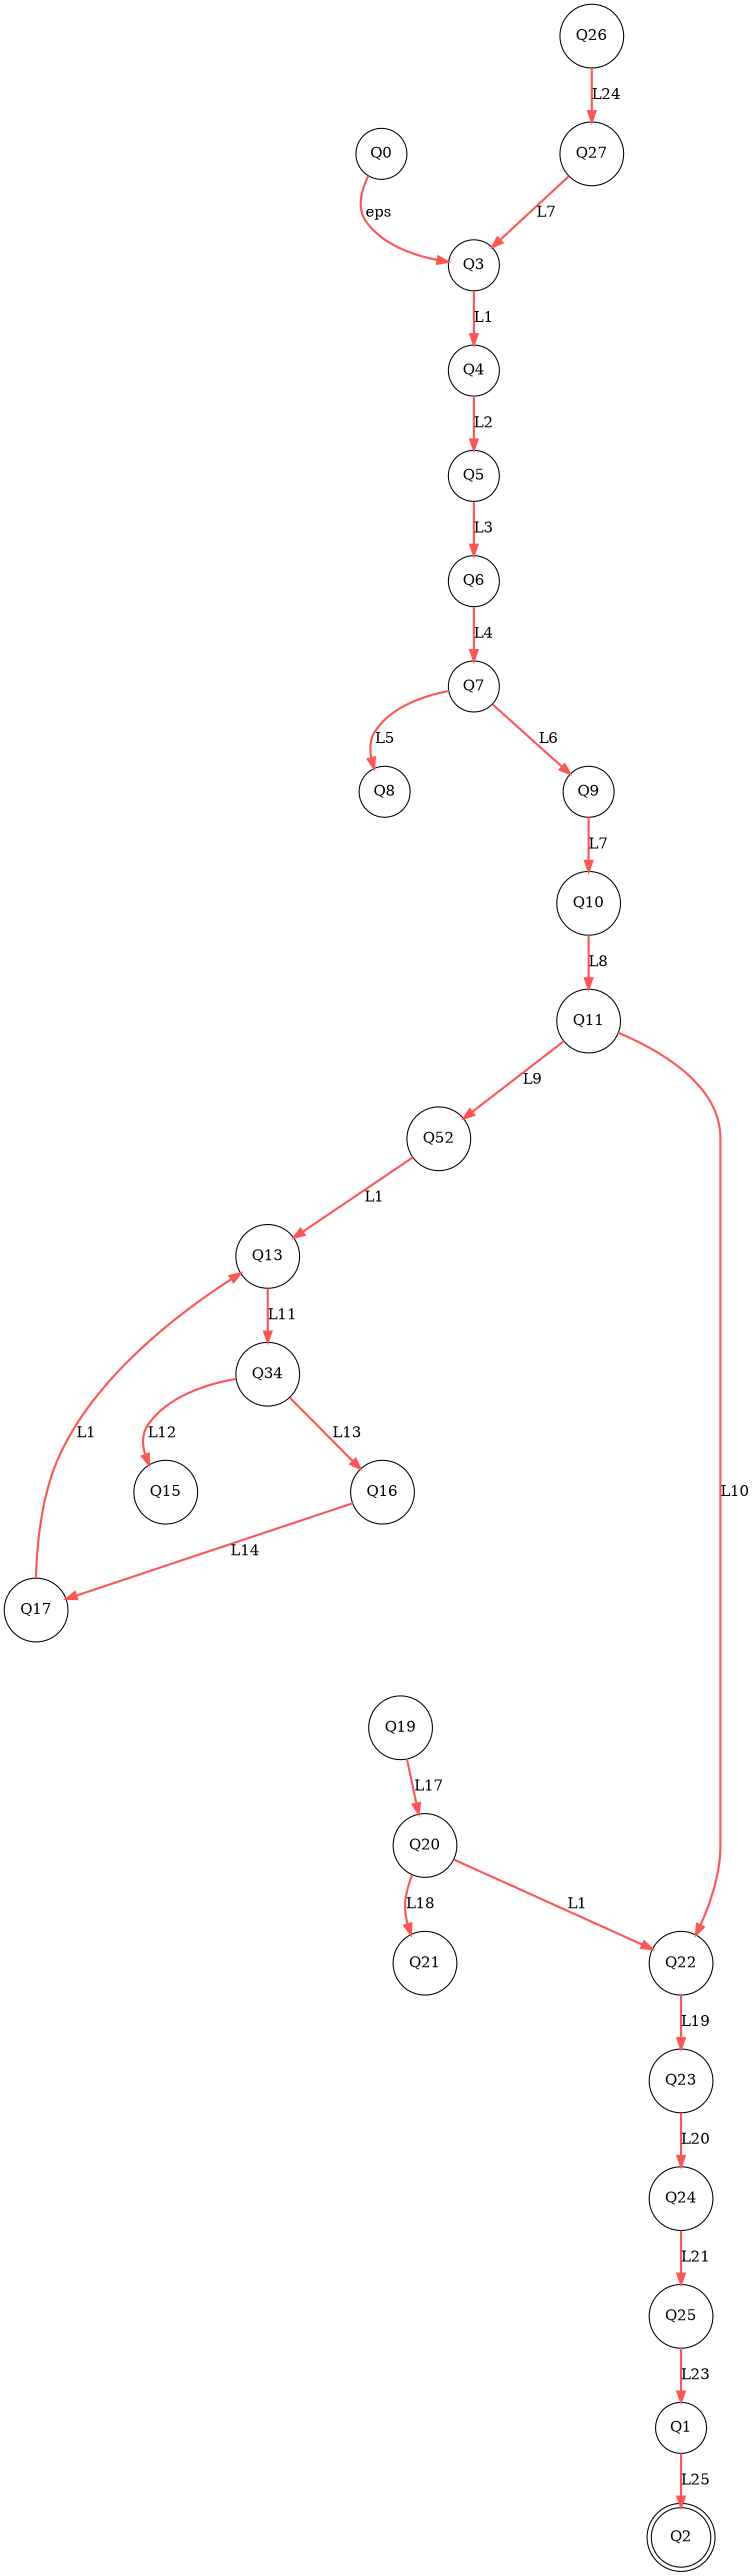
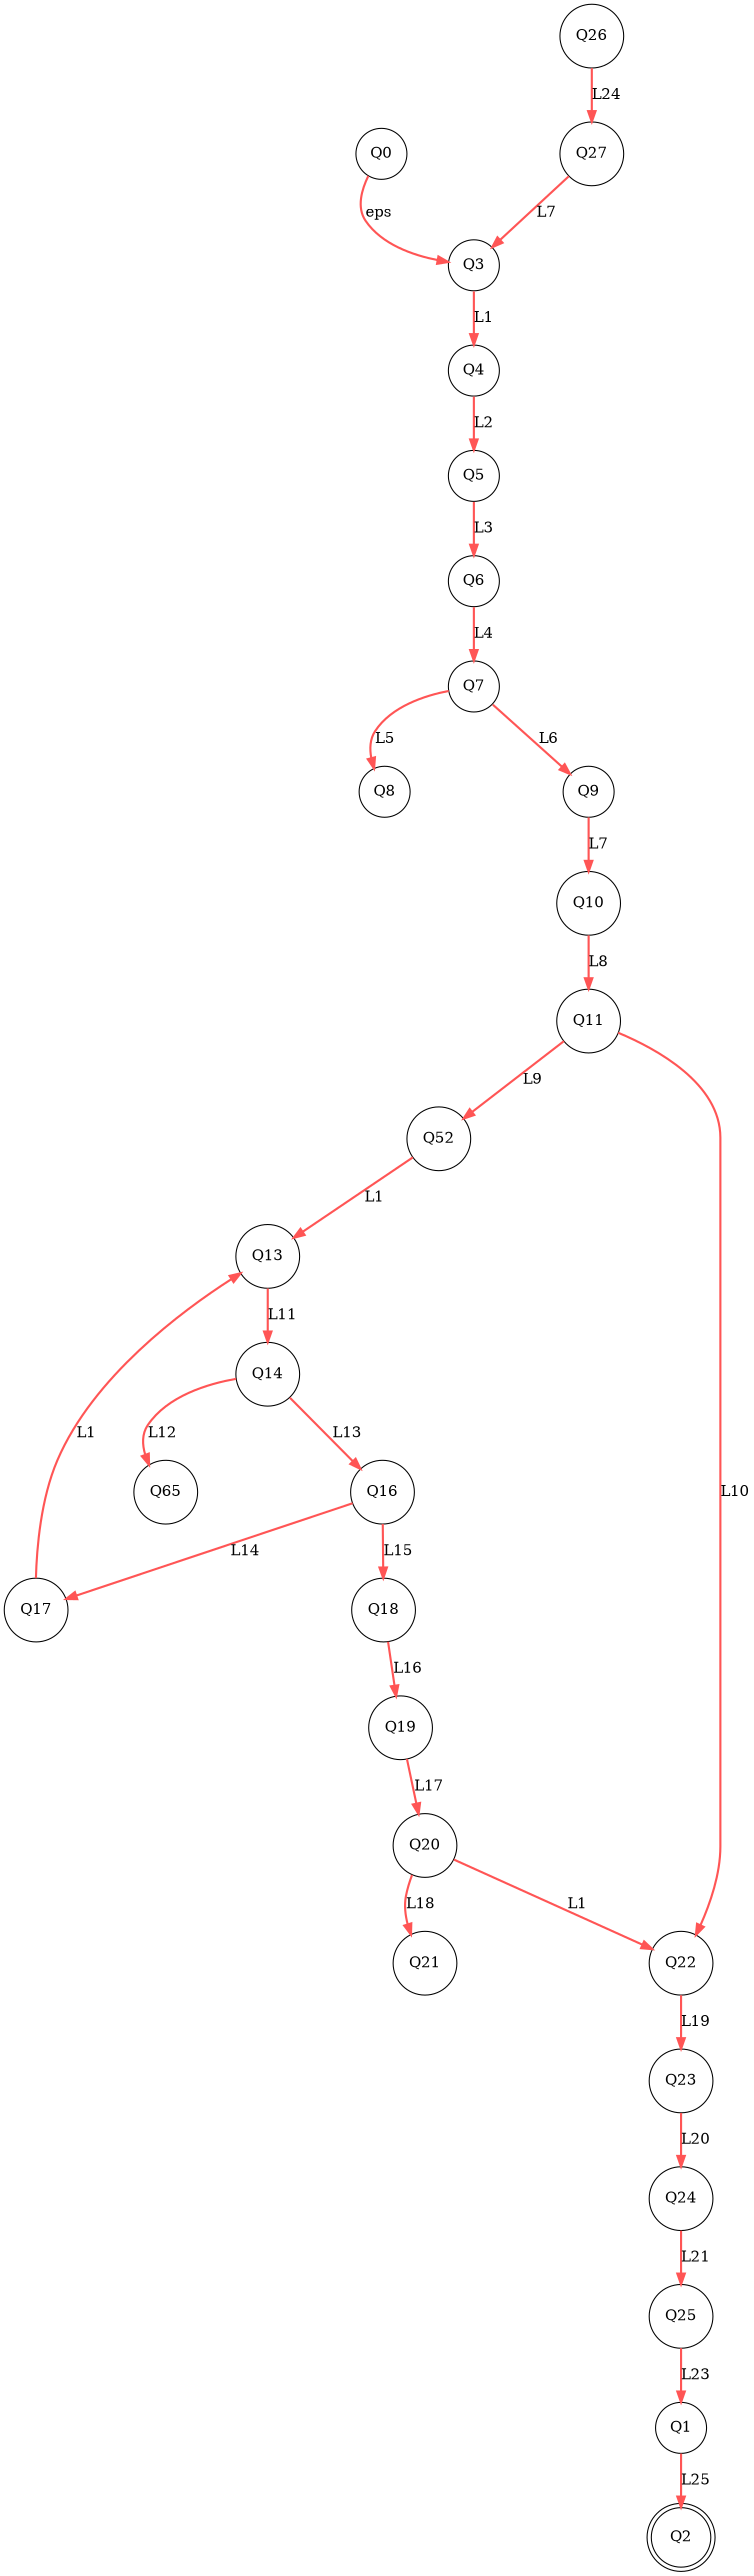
(268, 1374) -> (268, 1374)
(166, 1492) -> (166, 1492)
none -> (384, 1610)
